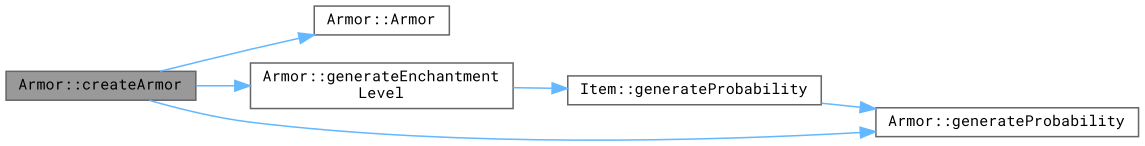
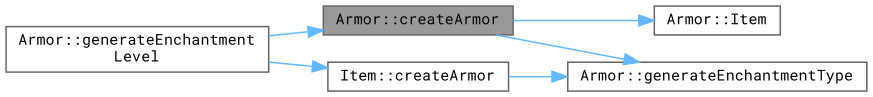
(382, 20) -> (717, 20)
(215, 86) -> (288, 34)
(695, 90) -> (418, 77)
(1007, 122) -> (717, 77)
